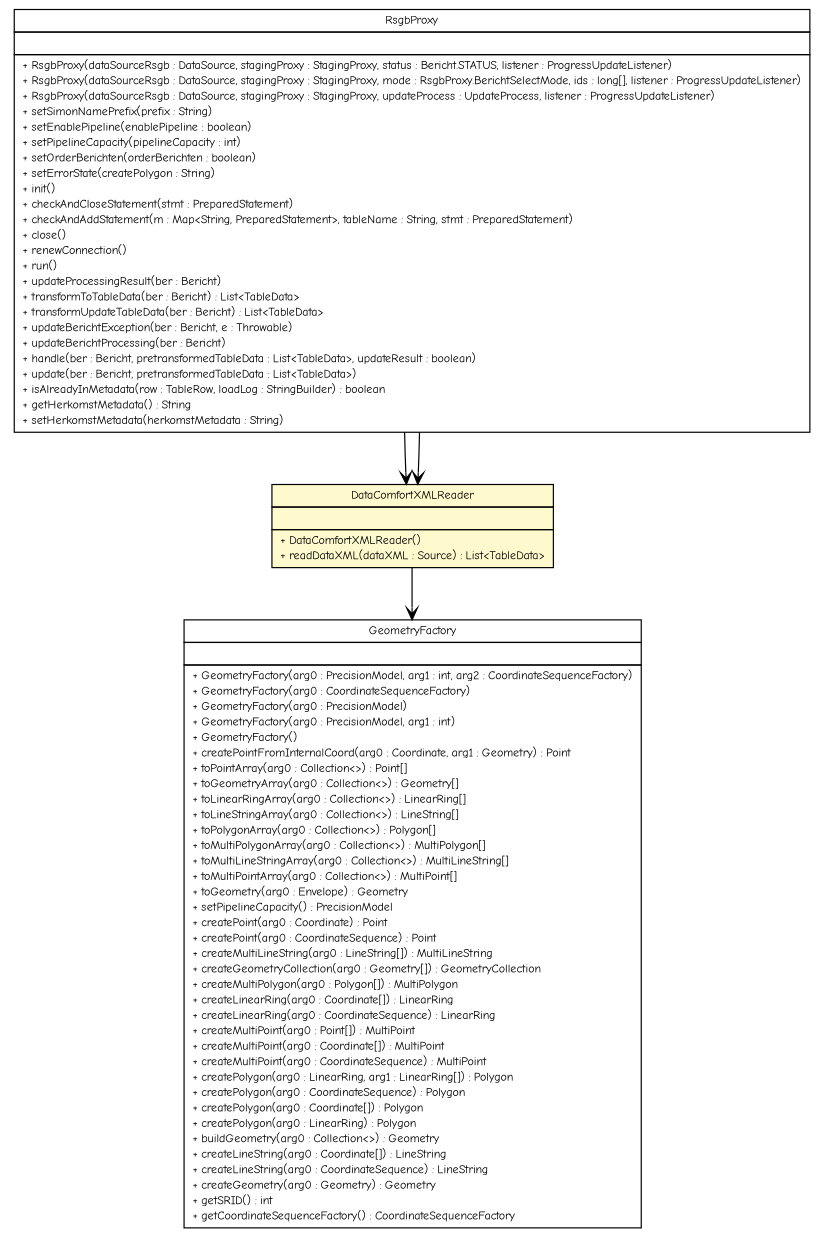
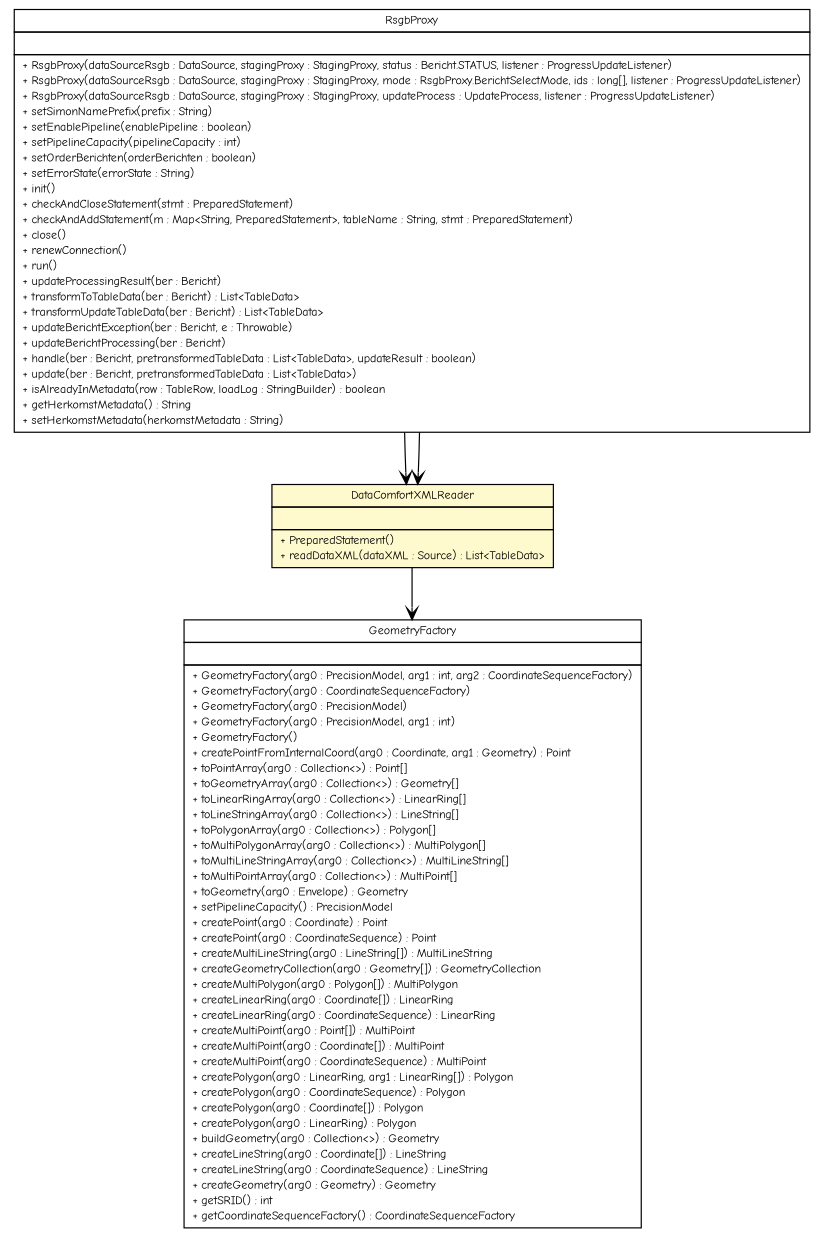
(119, 173) -> (109, 173)
(351, 540) -> (338, 540)
